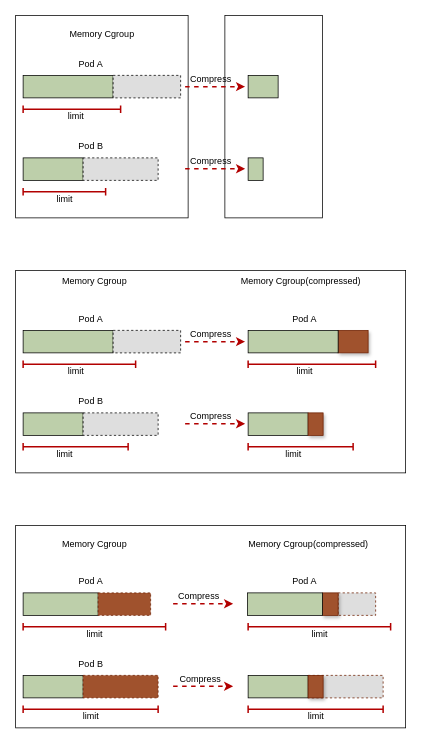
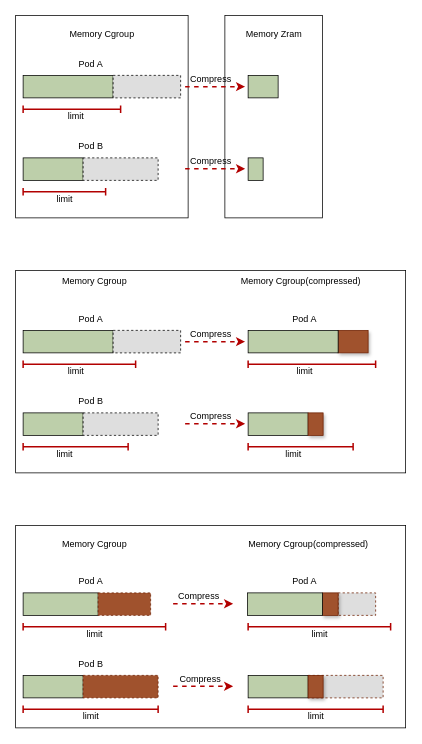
none -> (273, 34)
